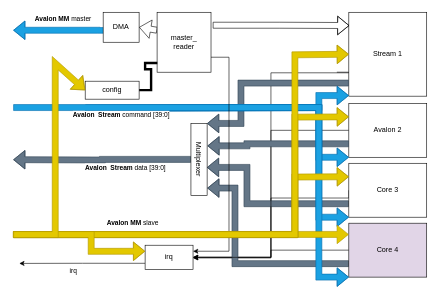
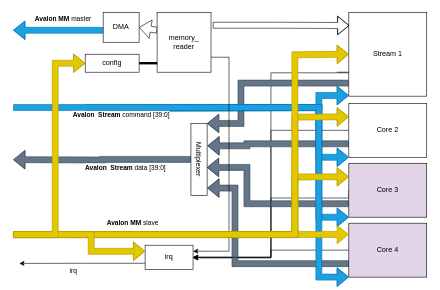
(184, 42) -> (184, 42)
(112, 90) -> (112, 63)
(388, 131) -> (388, 131)
(388, 191) -> (388, 191)
